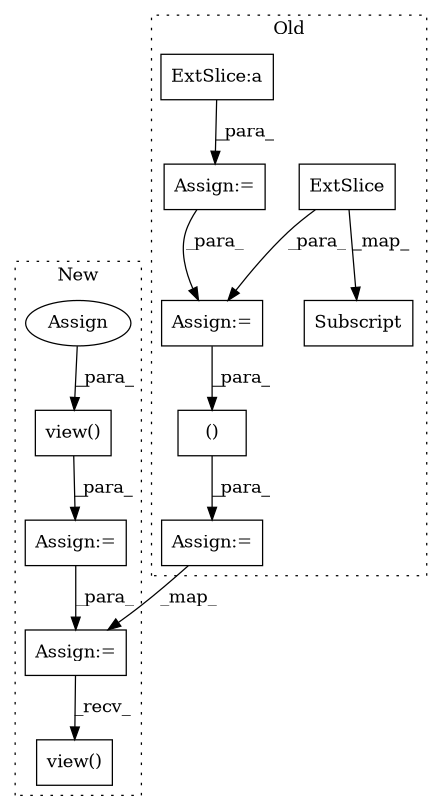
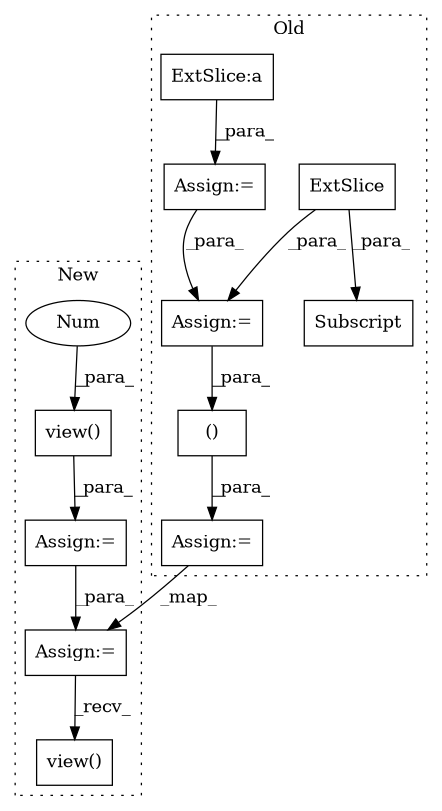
(381, 242) -> (381, 242)
(78, 323) -> (78, 323)
